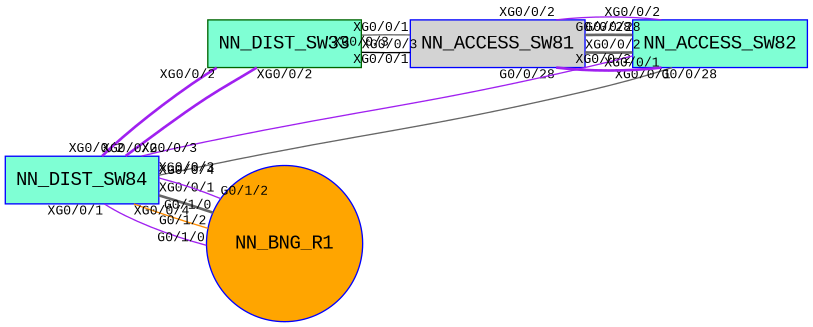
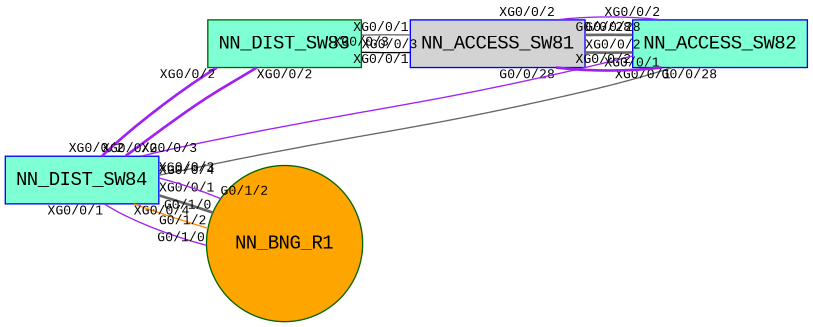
(285, 44) -> (285, 44)
(285, 244) -> (285, 244)
